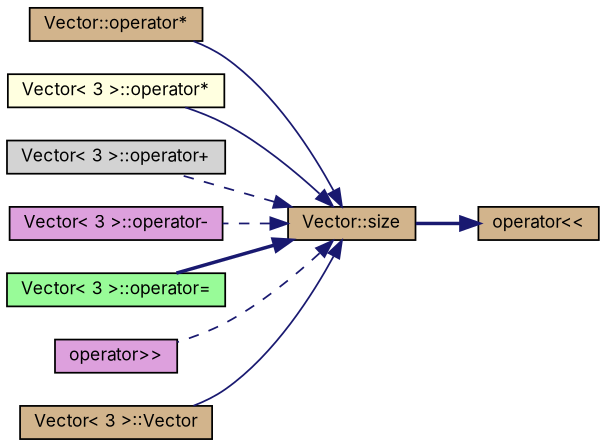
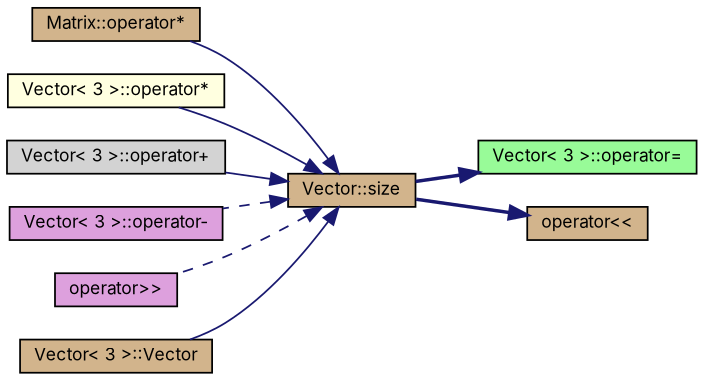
(116, 24) -> (116, 24)
(225, 188) -> (248, 176)
(225, 259) -> (438, 178)
